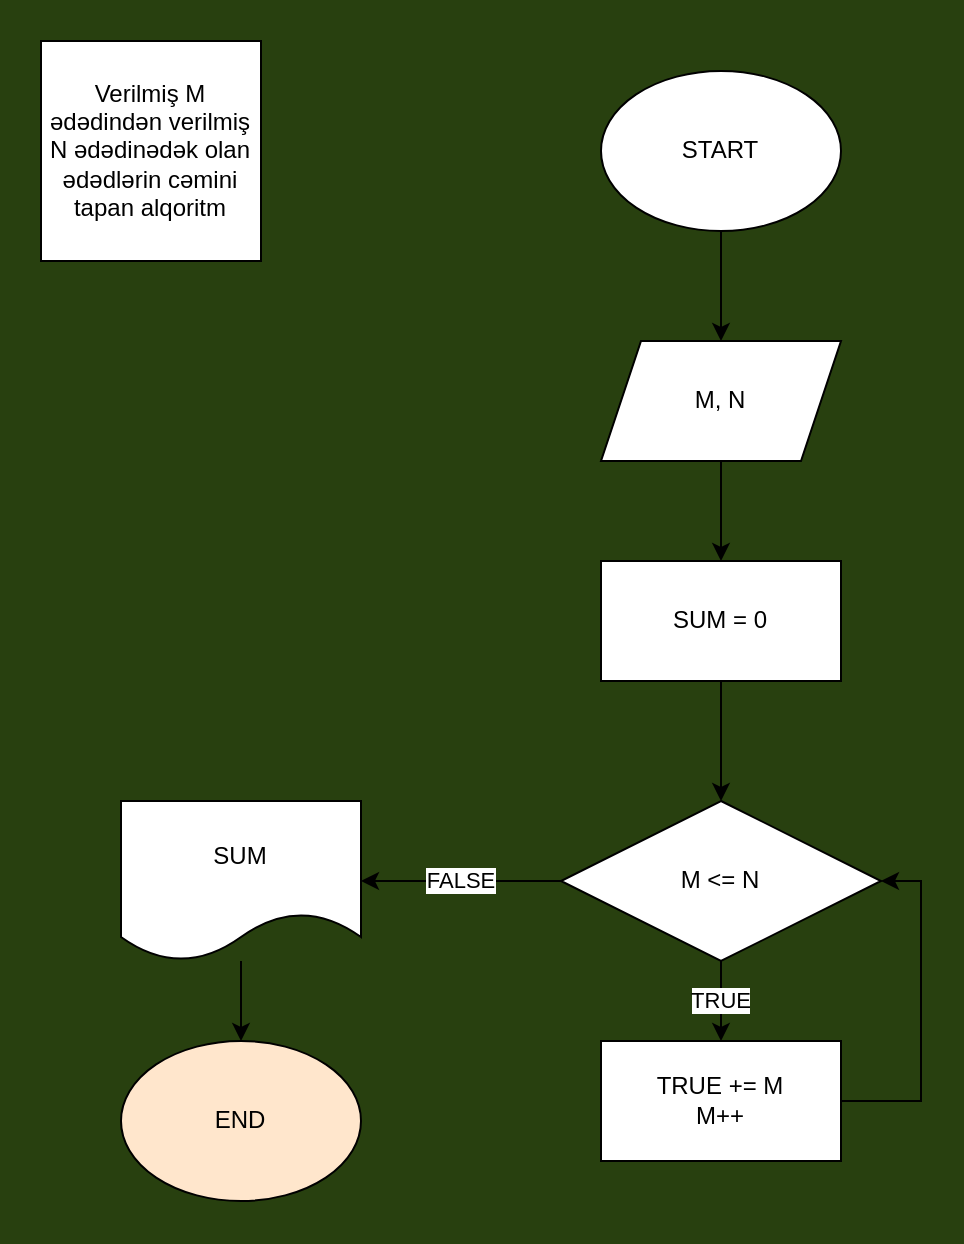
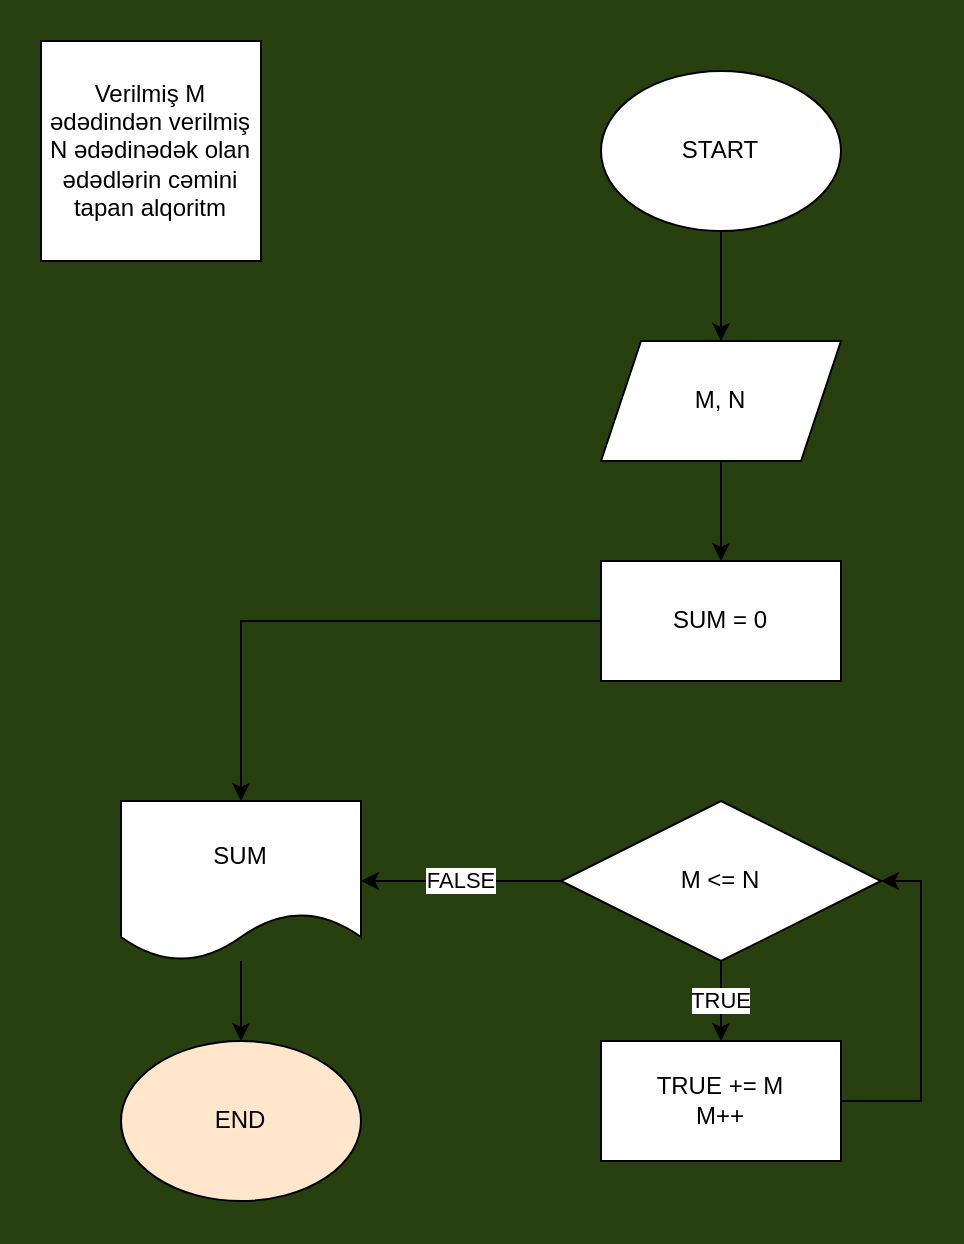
(721, 734) -> (338, 621)
